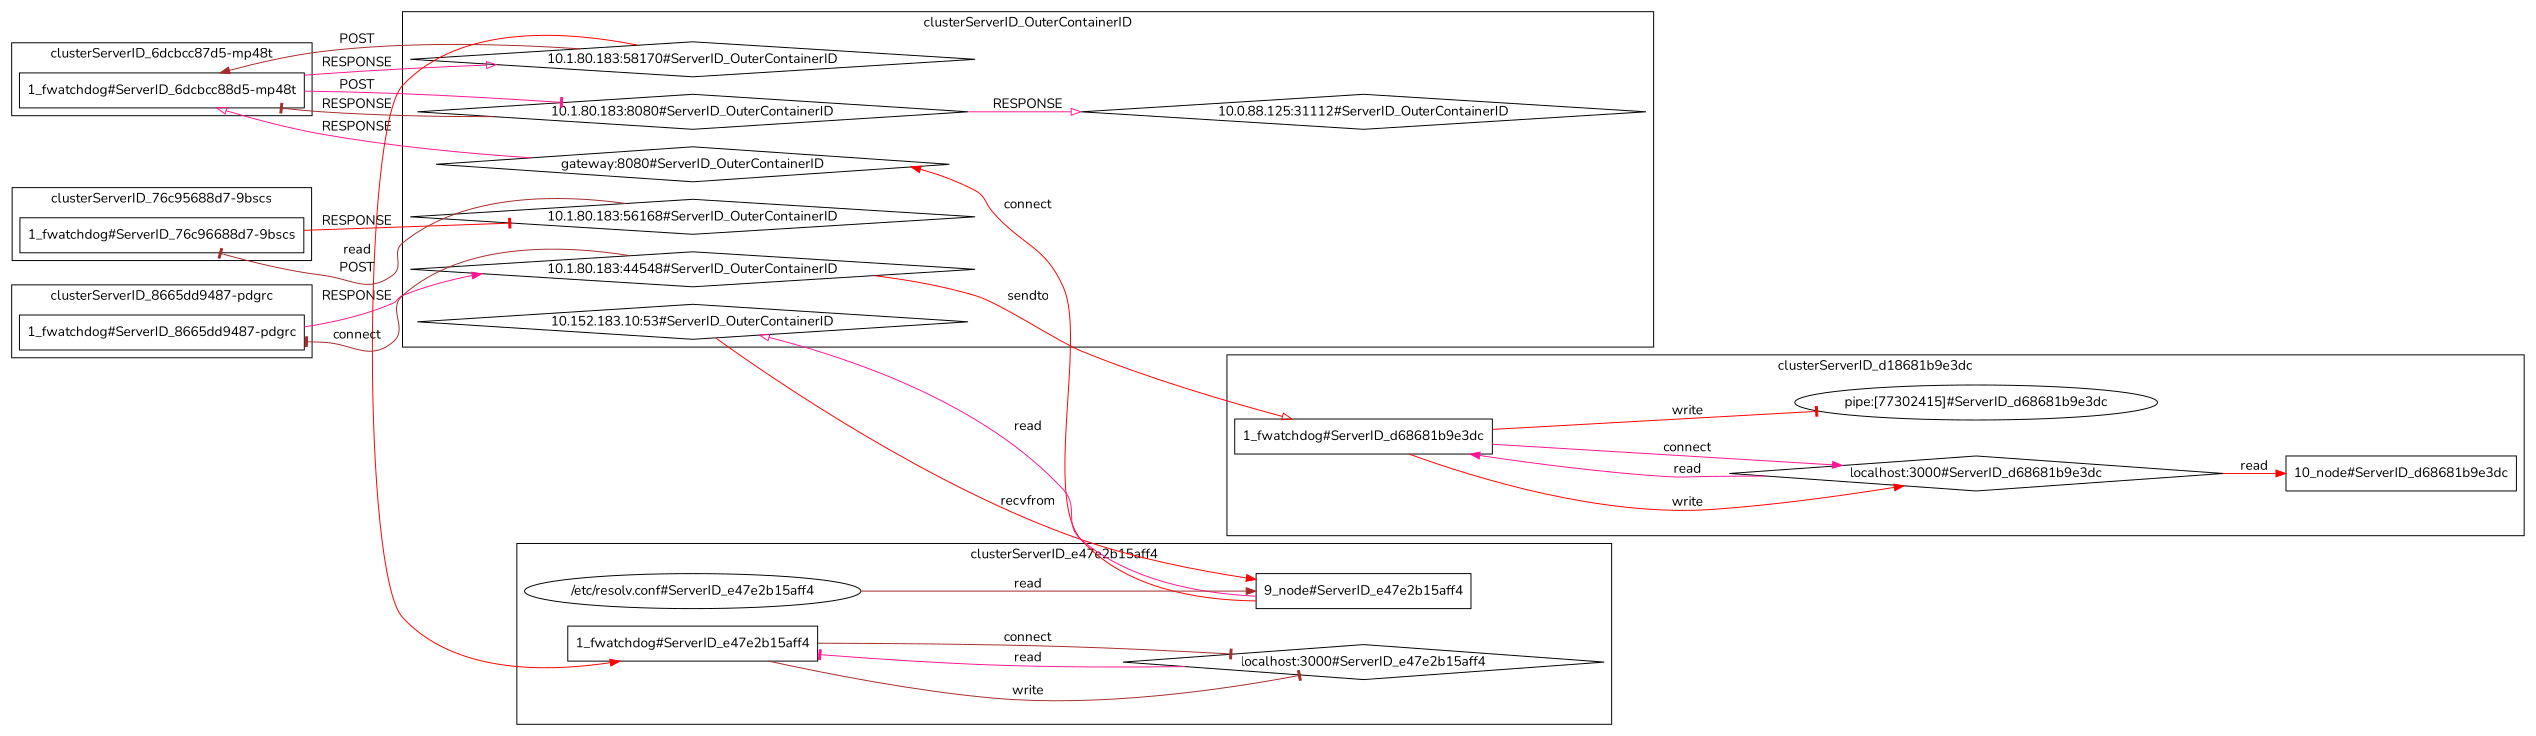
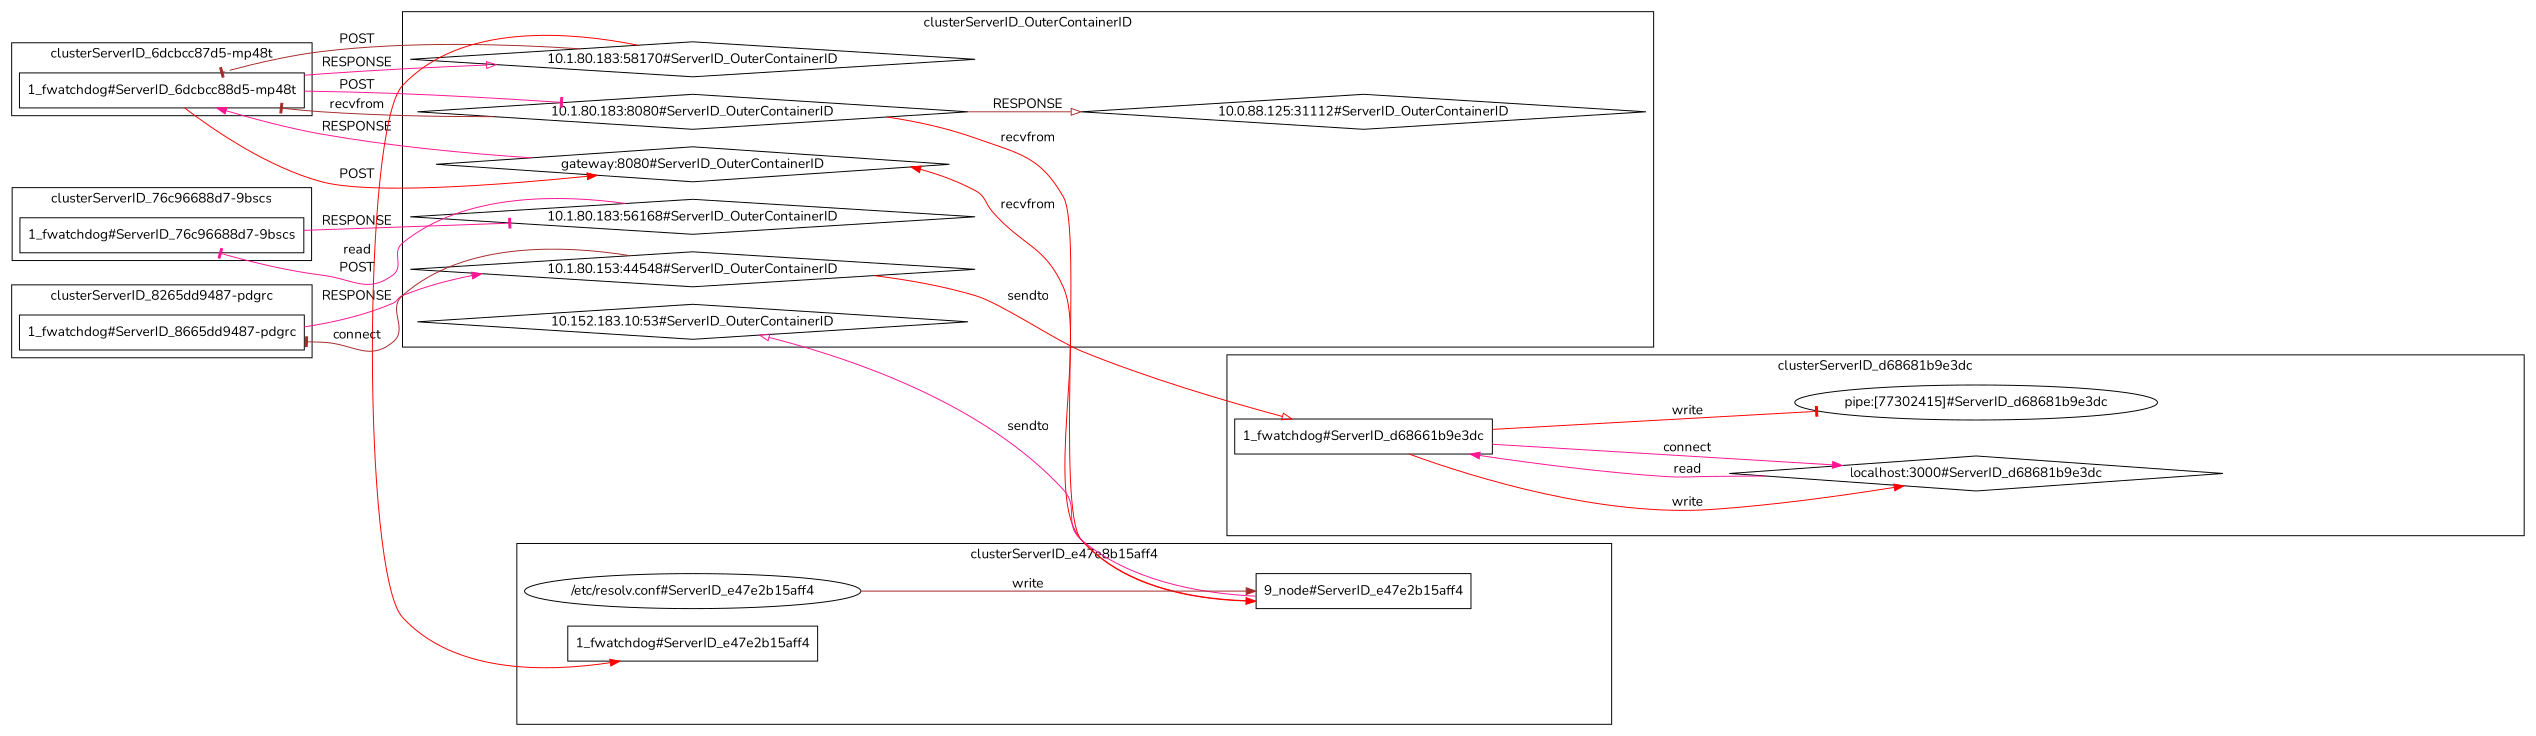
(412, 45) -> (412, 45)
(357, 105) -> (357, 105)
(1020, 112) -> (1020, 112)
(377, 143) -> (377, 143)
none -> (366, 187)
(162, 199) -> (162, 199)
(1028, 205) -> (1028, 205)
(410, 227) -> (410, 227)
(412, 237) -> (412, 237)
(693, 269) -> (693, 269)
(162, 296) -> (162, 296)
(1876, 366) -> (1876, 366)
(1028, 426) -> (1028, 426)
(1364, 437) -> (1364, 437)
(2401, 473) -> none
(967, 491) -> (1071, 286)
(1064, 555) -> (1064, 555)
(1028, 584) -> (1028, 584)
(1364, 662) -> none
